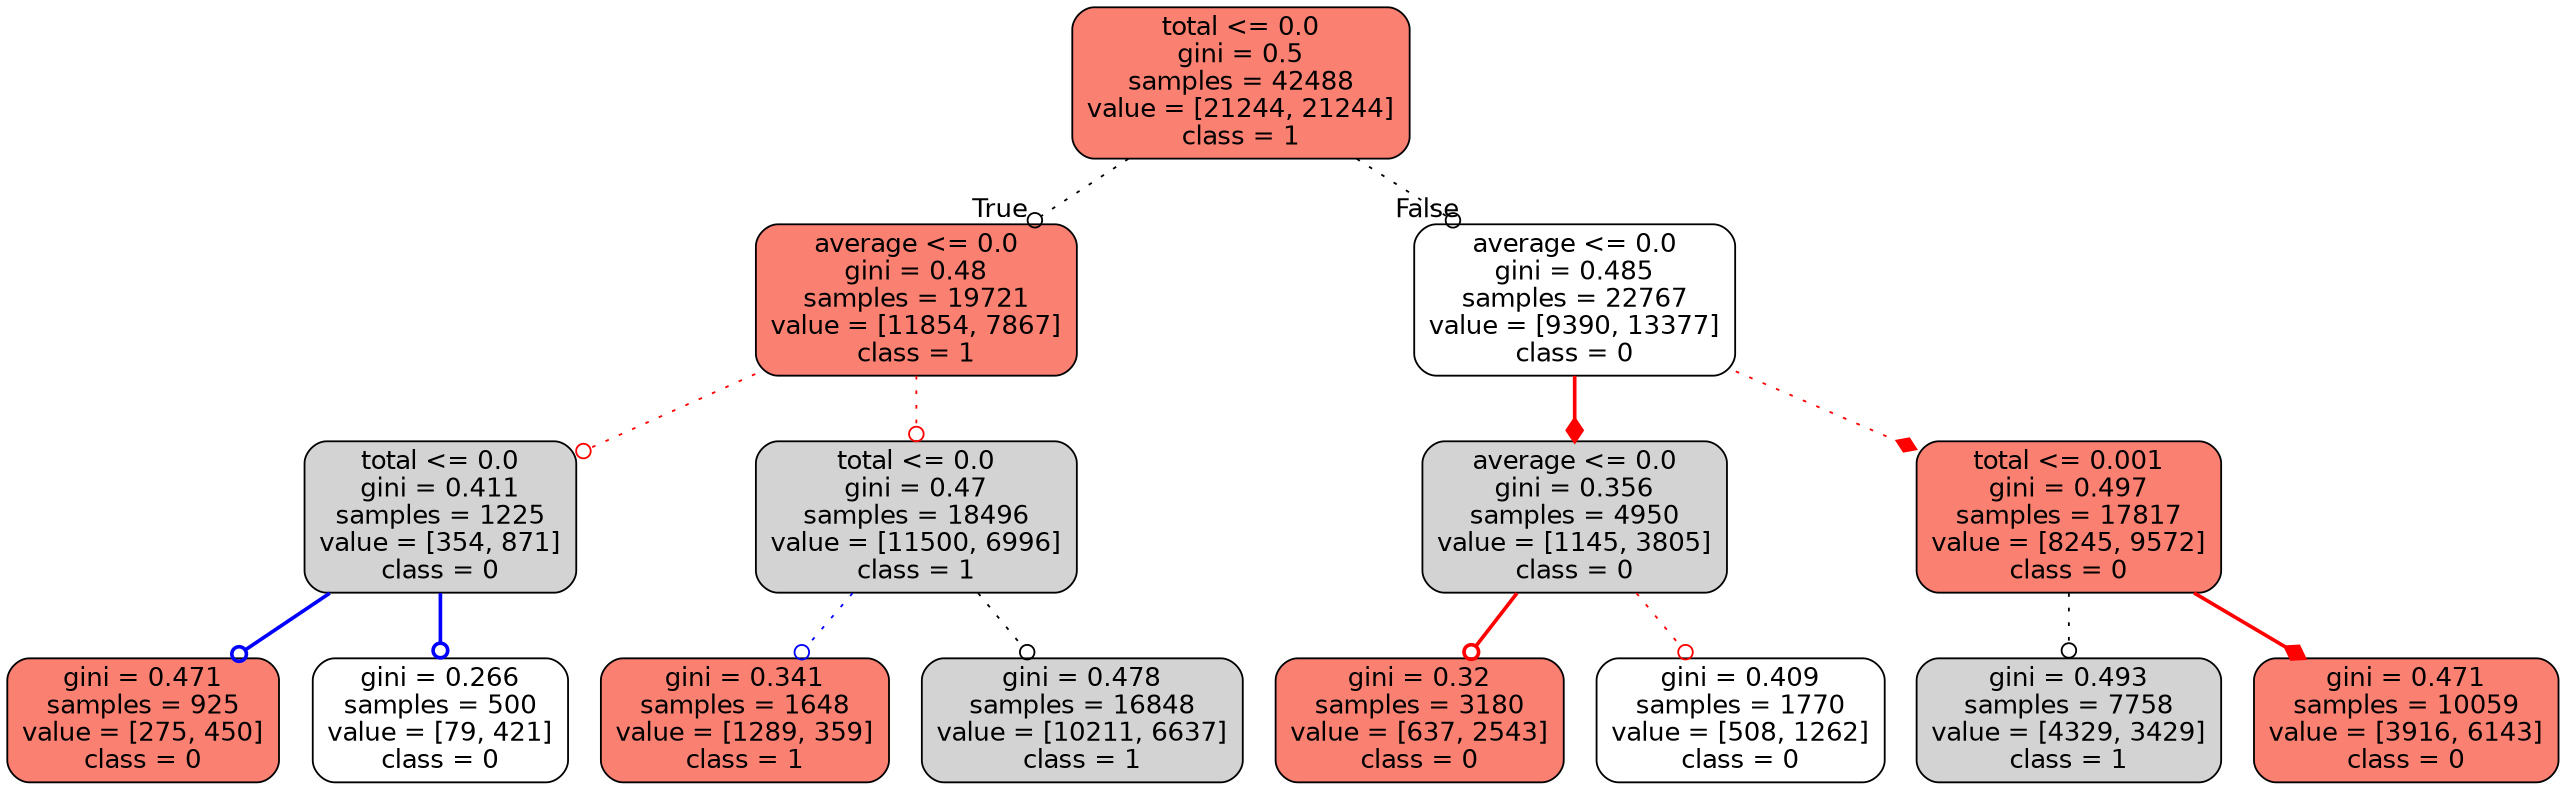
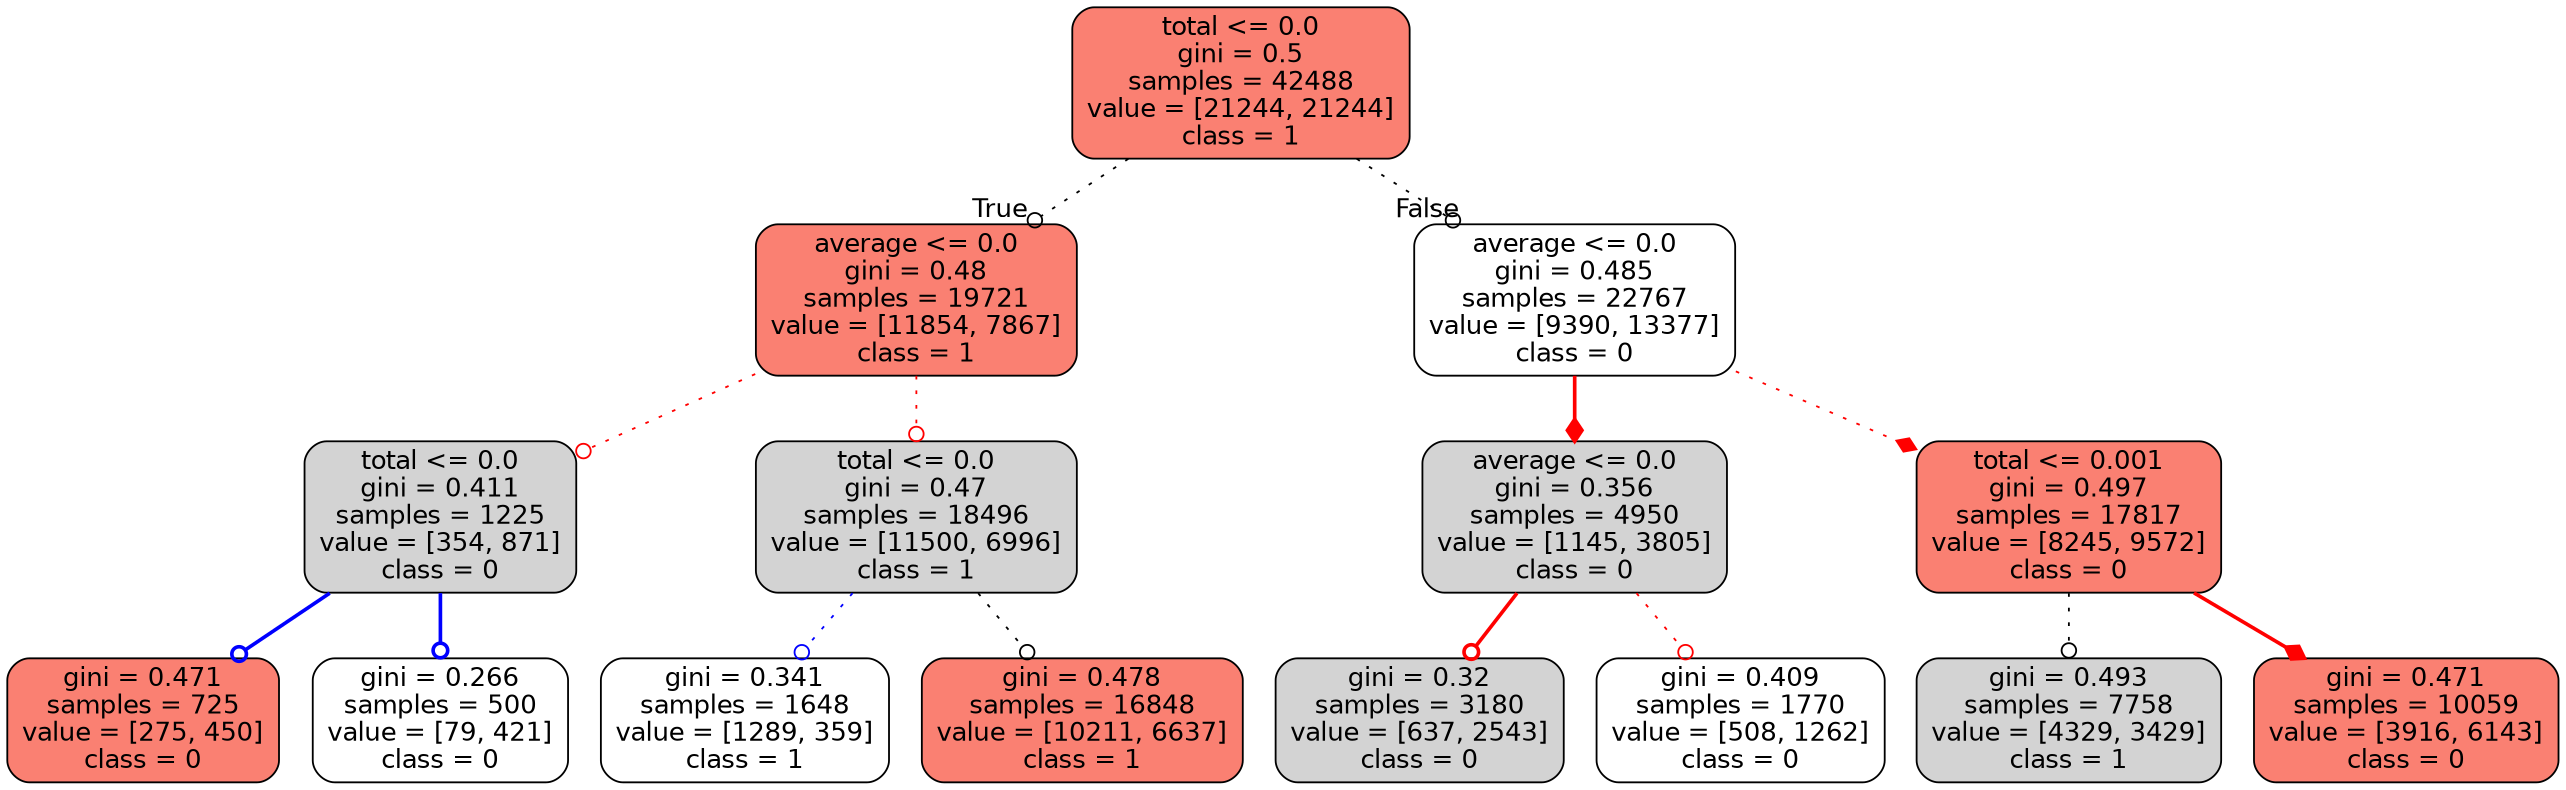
(143, 720) -> (143, 720)
(745, 720) -> (745, 720)
(1082, 720) -> (1082, 720)
(1420, 720) -> (1420, 720)
